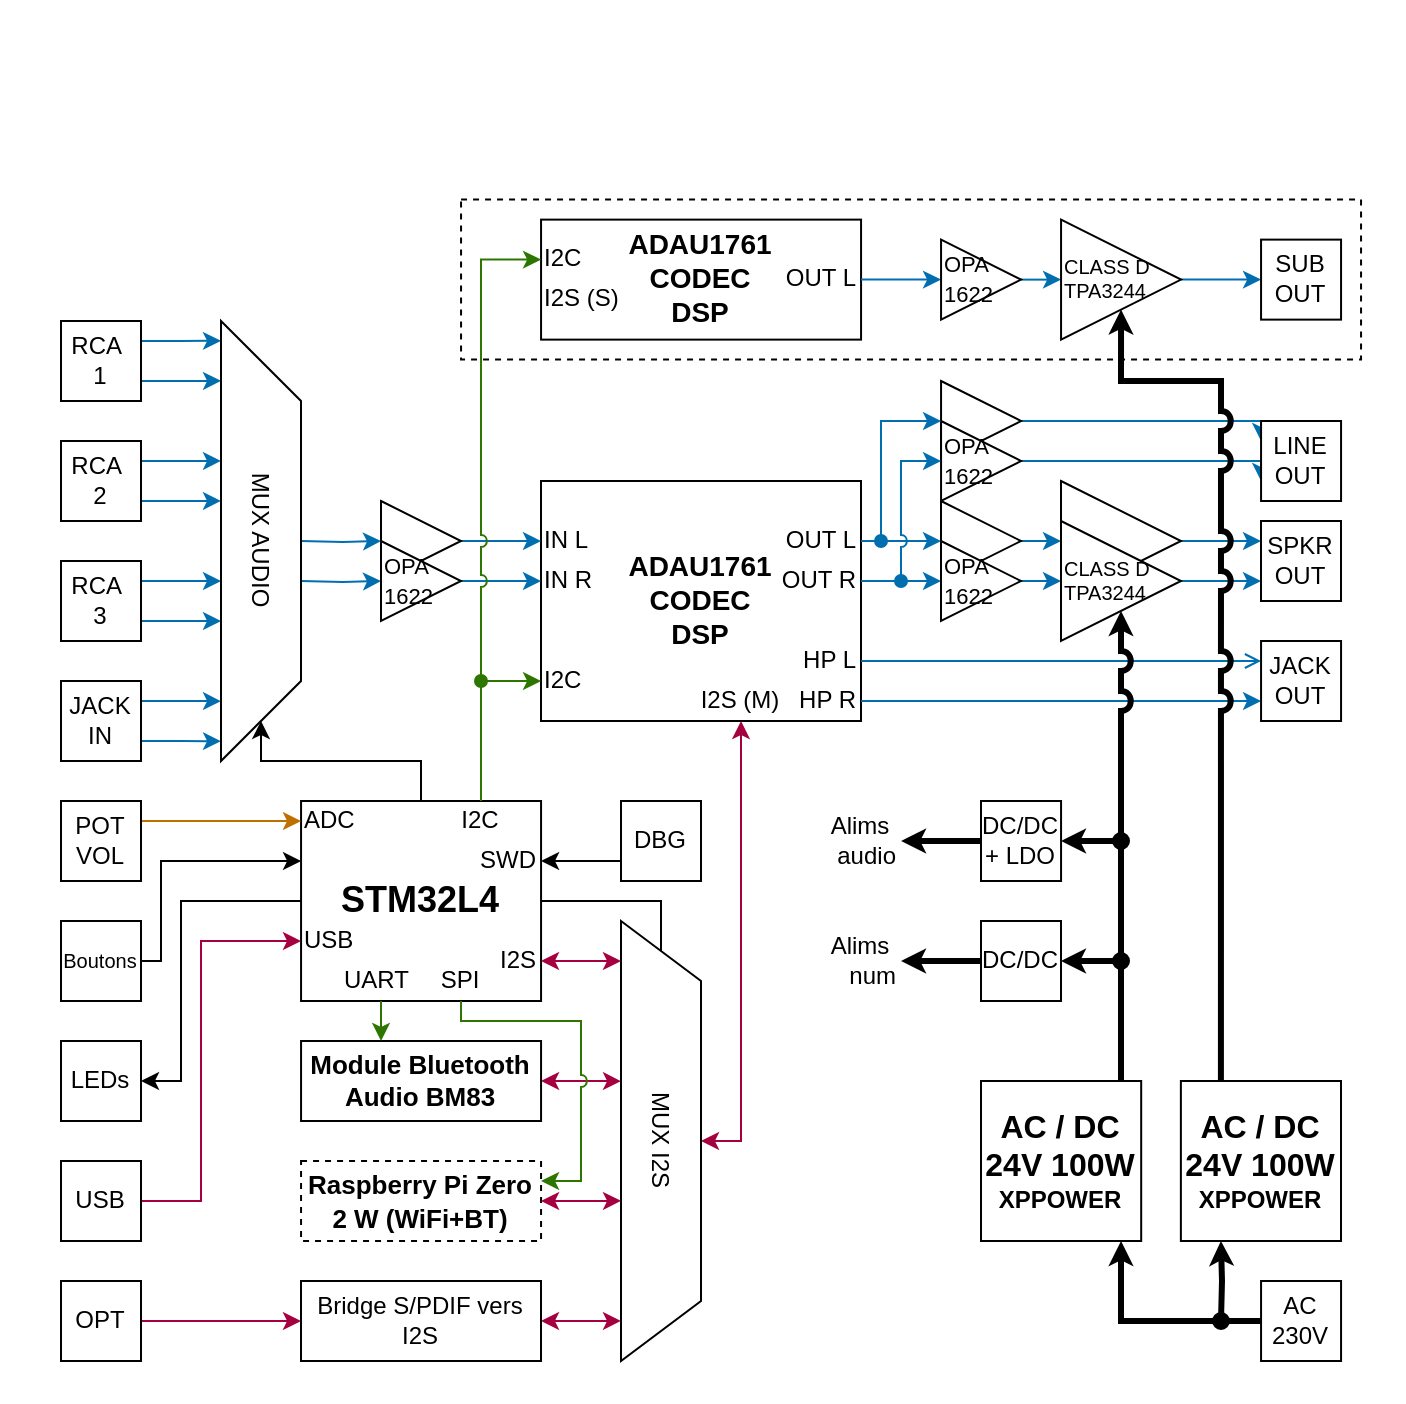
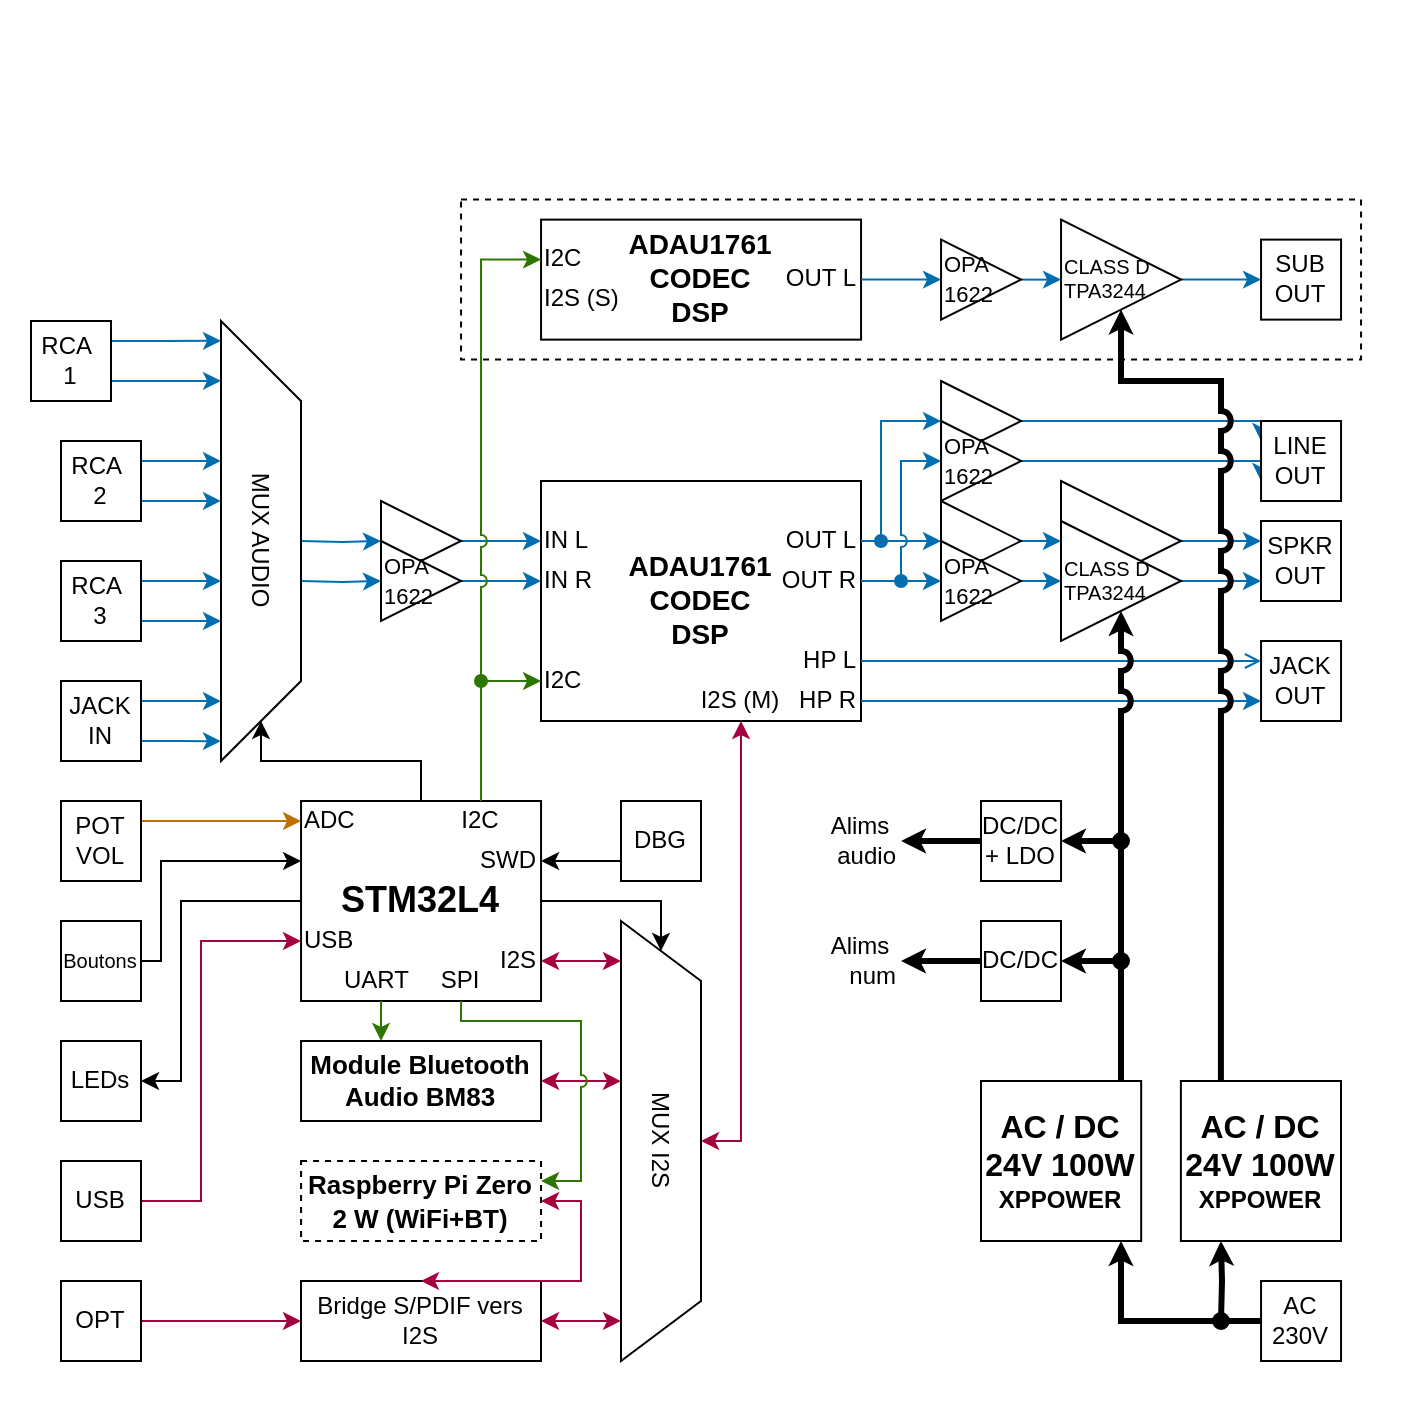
(101, 361) -> (71, 361)
(661, 941) -> (661, 936)
(593, 1201) -> (549, 1281)
